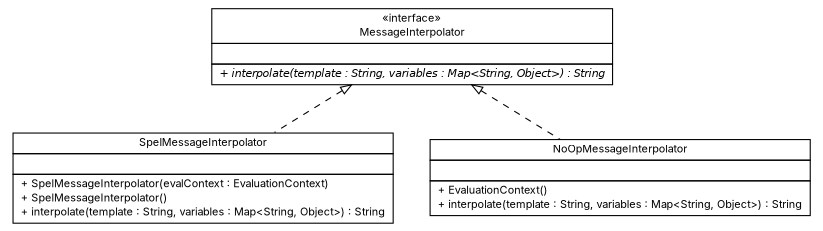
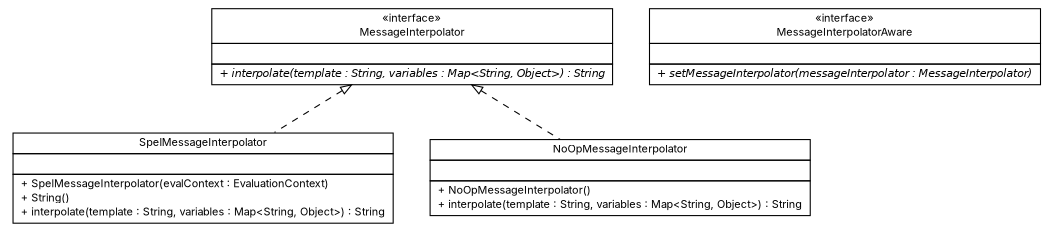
none -> (845, 47)
(493, 191) -> (515, 191)
(94, 198) -> (46, 198)
